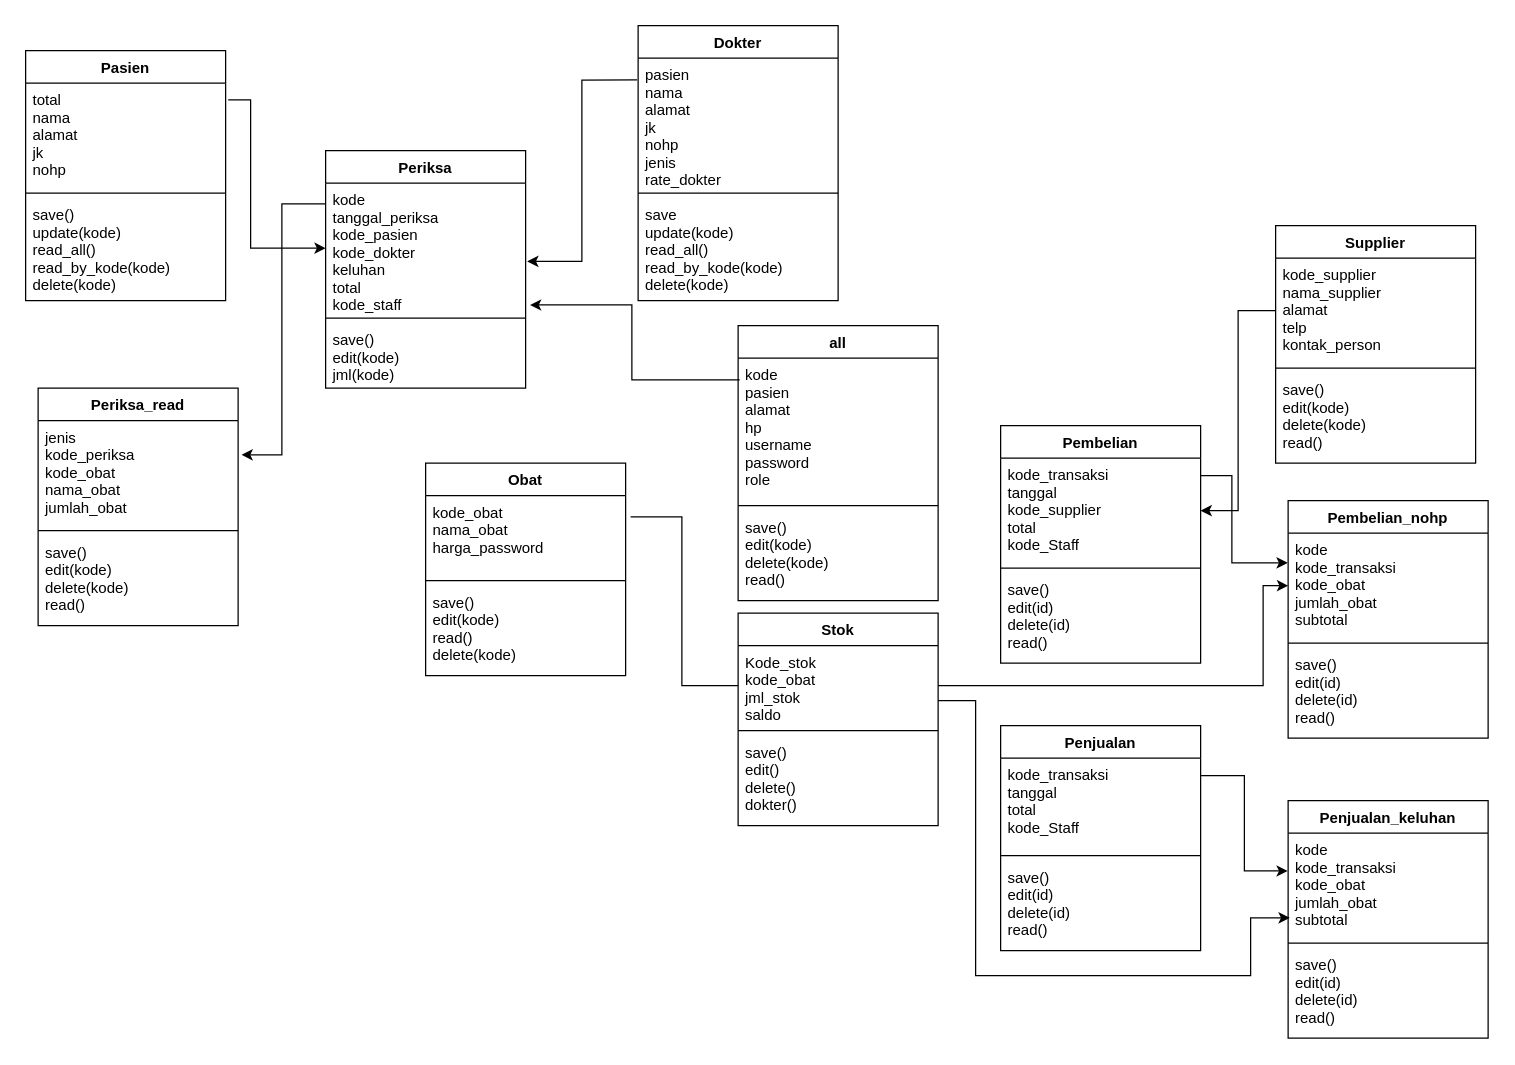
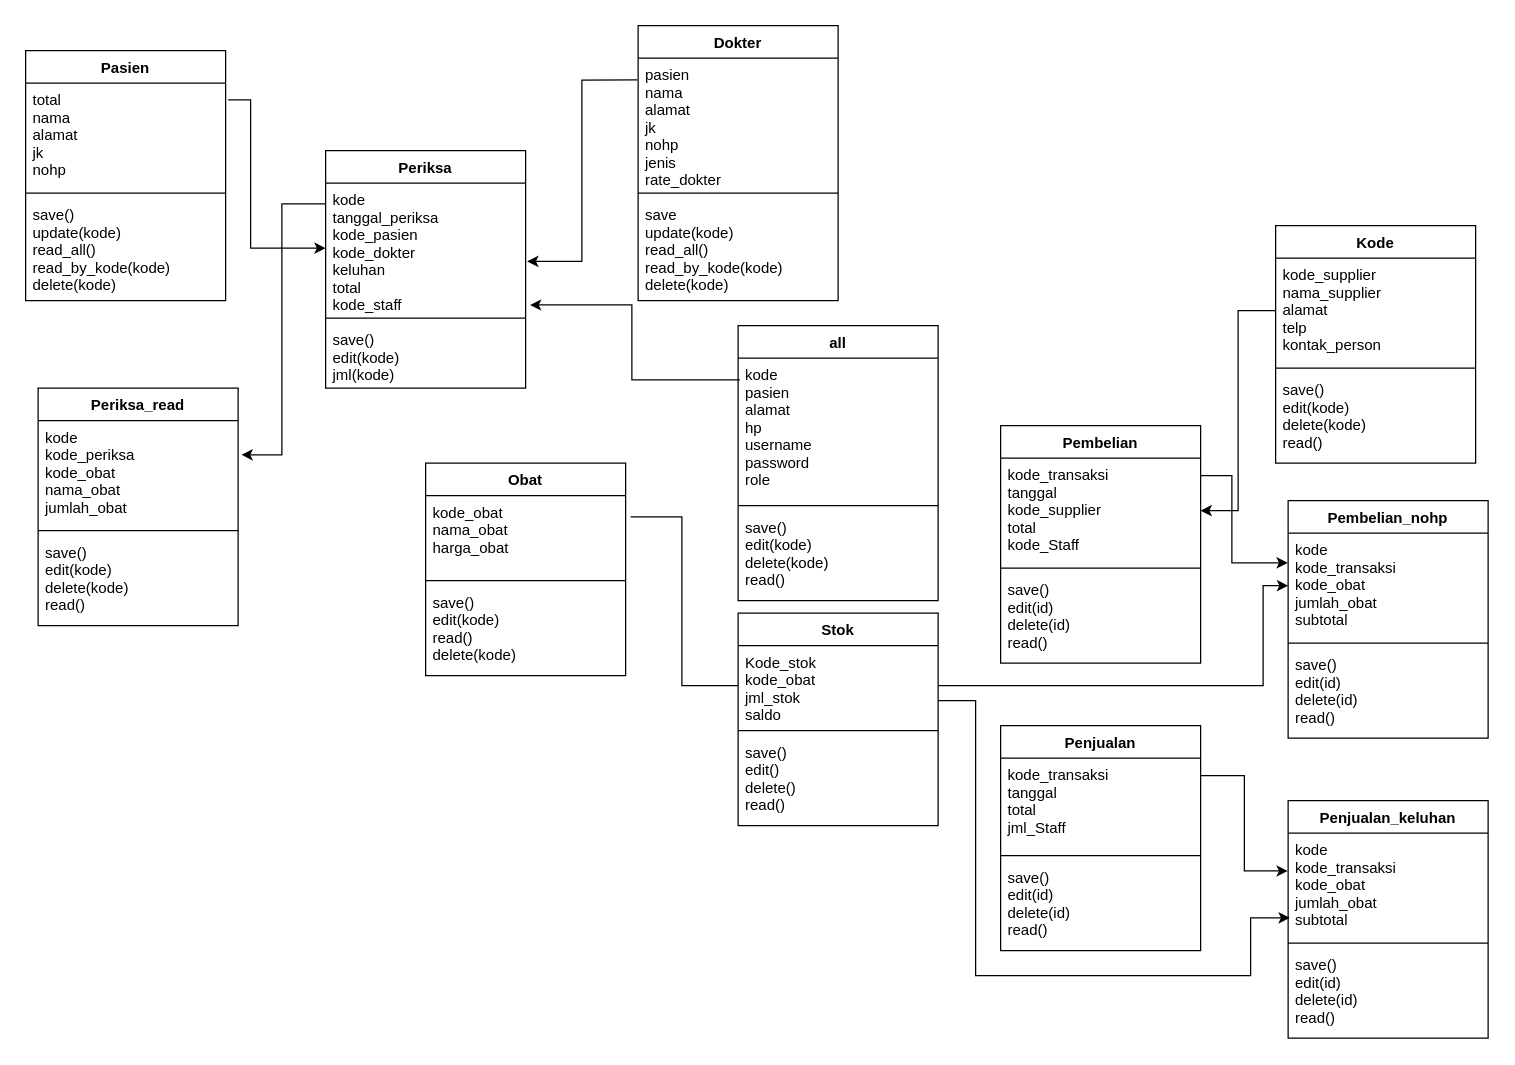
(1375, 243) -> (1375, 243)
(64, 438) -> (62, 438)
(470, 513) -> (470, 513)
(770, 753) -> (770, 753)
(1064, 775) -> (1064, 775)
